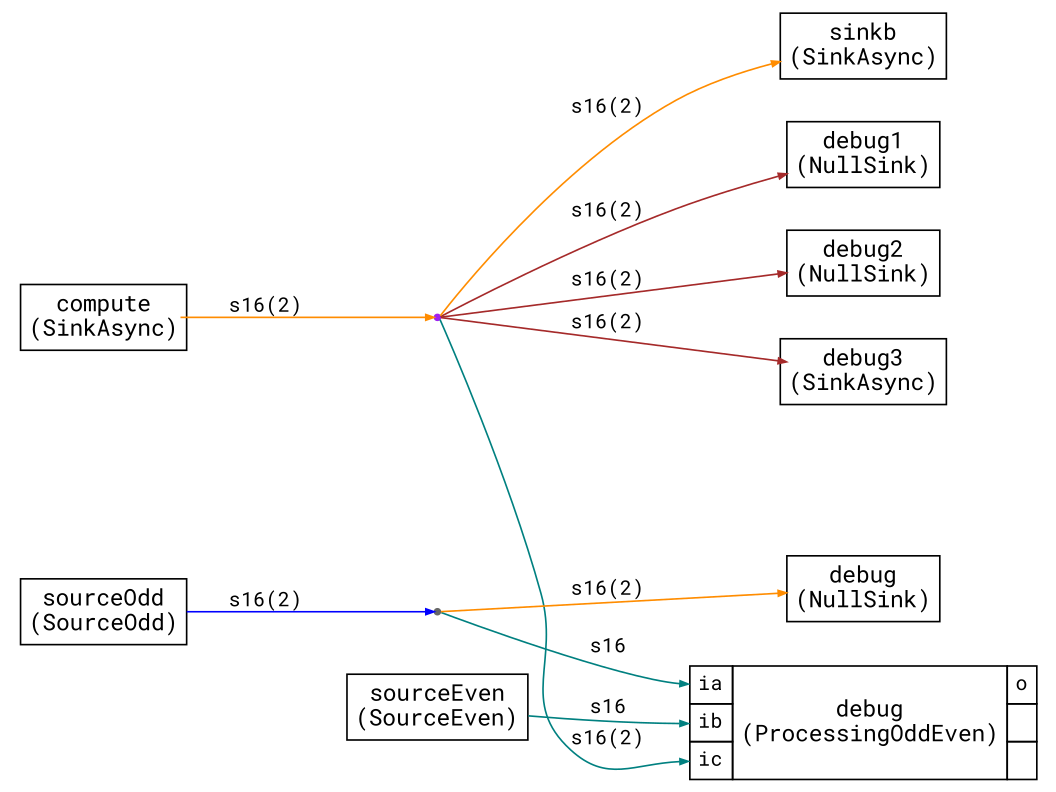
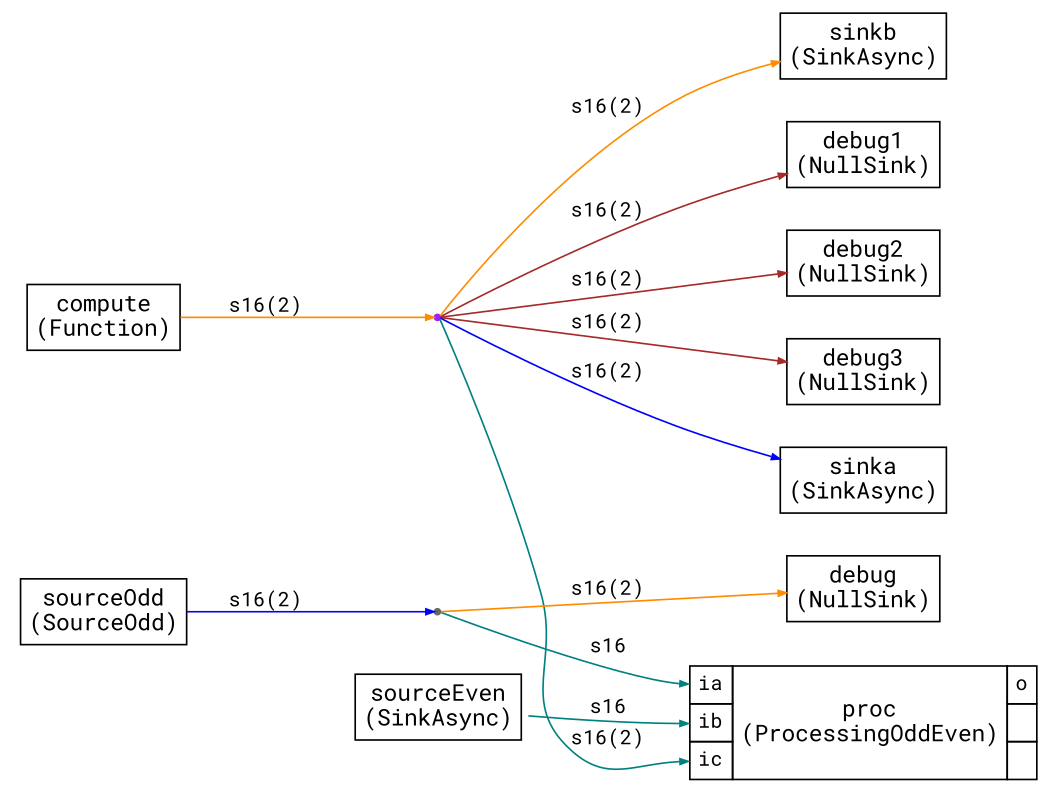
(104, 329) -> (104, 329)
(863, 383) -> (863, 383)
none -> (863, 480)
(870, 710) -> (870, 710)
(437, 719) -> (438, 719)
